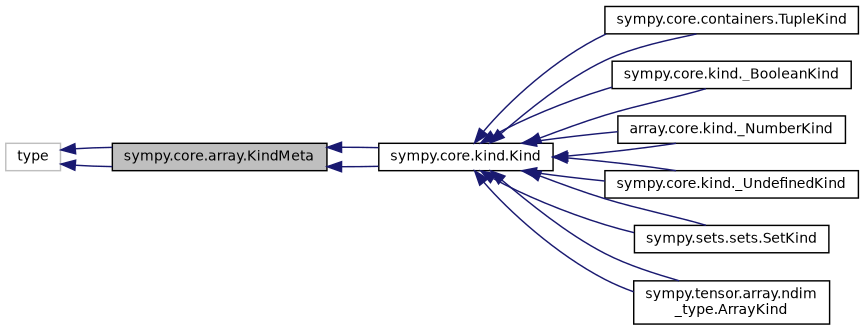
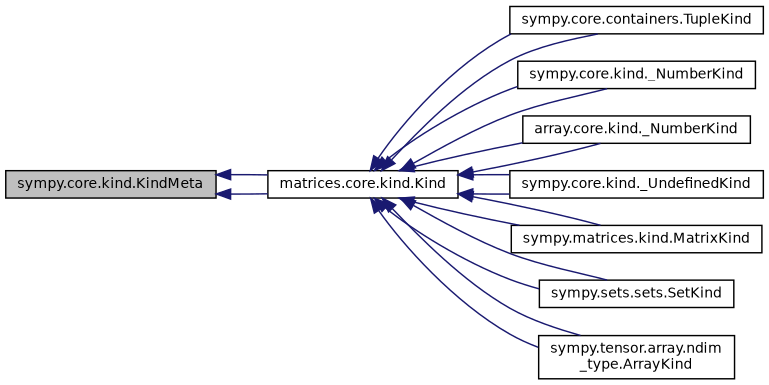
(732, 75) -> (637, 75)
(33, 157) -> none
(220, 157) -> (111, 184)
(466, 157) -> (363, 184)
none -> (637, 239)
